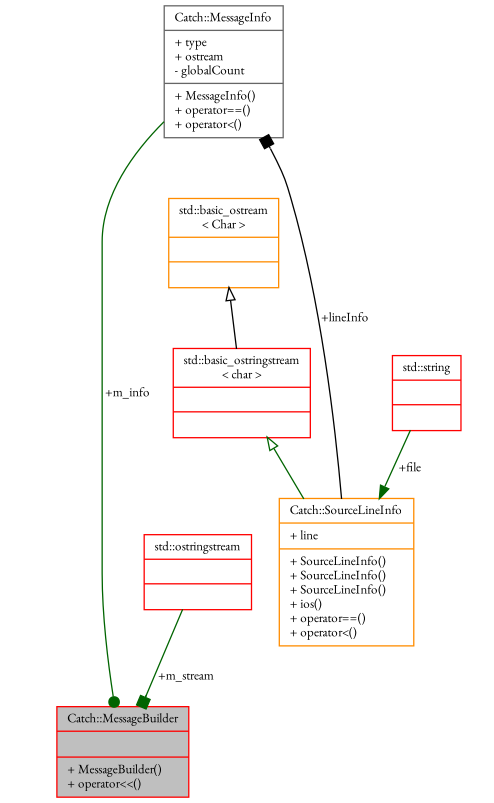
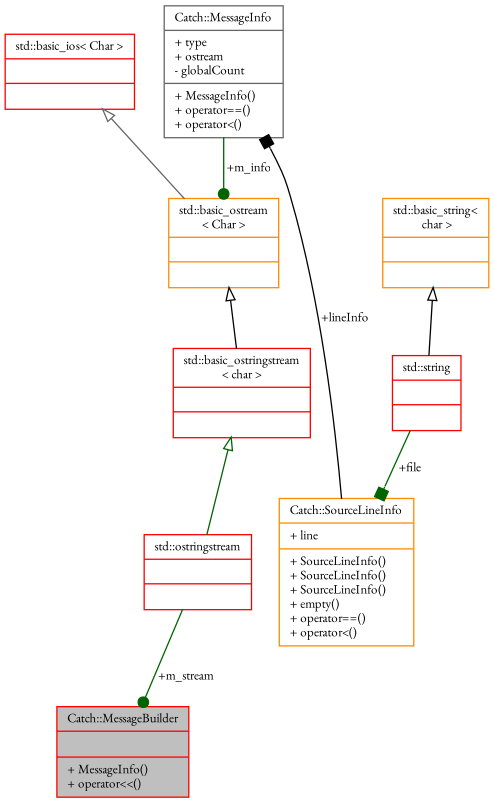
none -> (70, 72)
none -> (436, 243)
(102, 400) -> (224, 163)
(398, 458) -> (398, 458)
(289, 474) -> (217, 492)
(306, 604) -> (315, 604)
(164, 653) -> (164, 653)
(114, 769) -> (108, 769)
